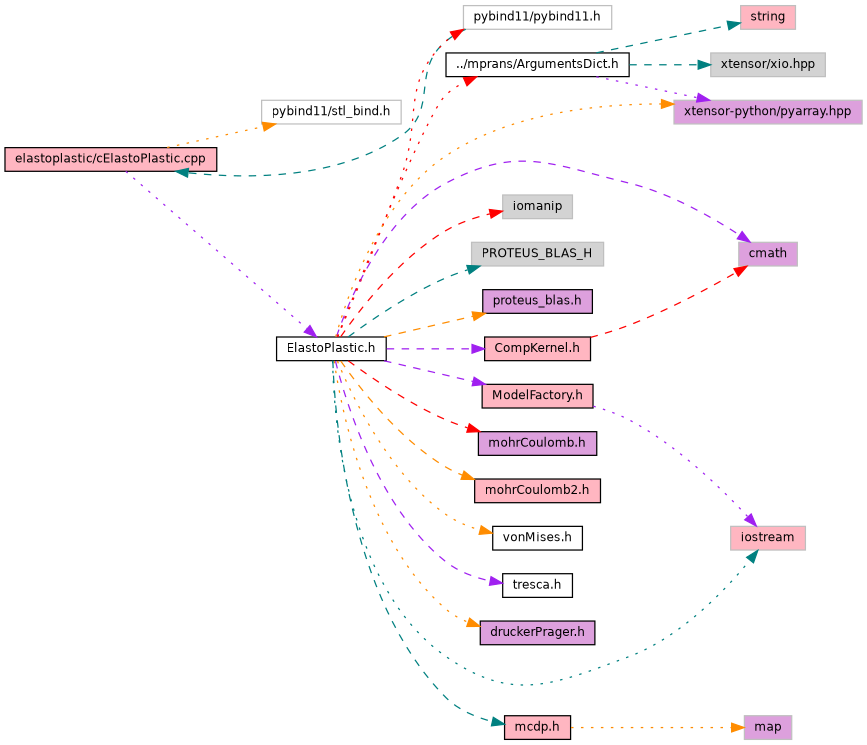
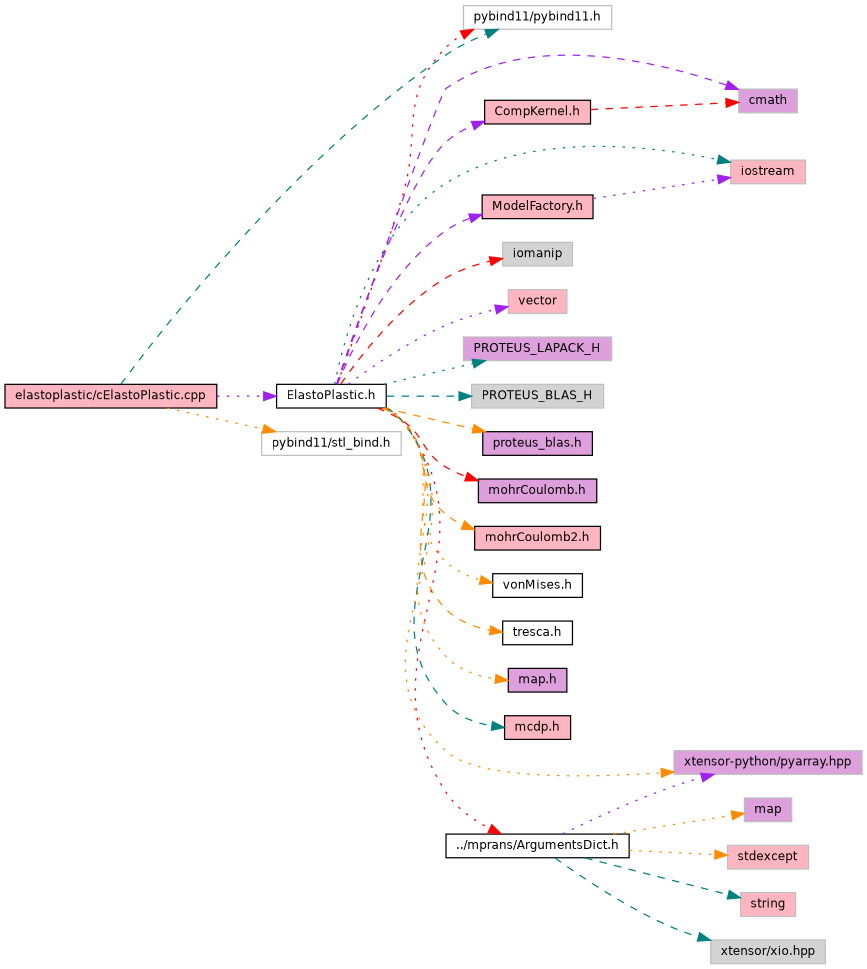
(362, 156) -> (287, 191)
none -> (538, 301)
none -> (538, 349)
(388, 491) -> (421, 530)
(538, 633) -> (538, 680)
(651, 728) -> (673, 825)
none -> (768, 857)
